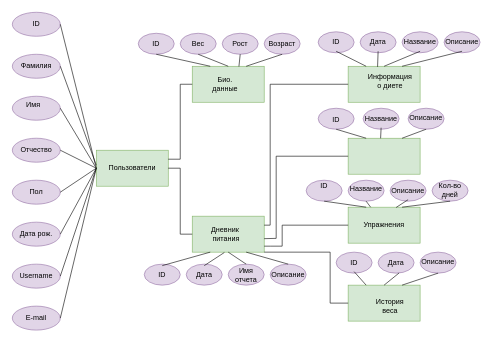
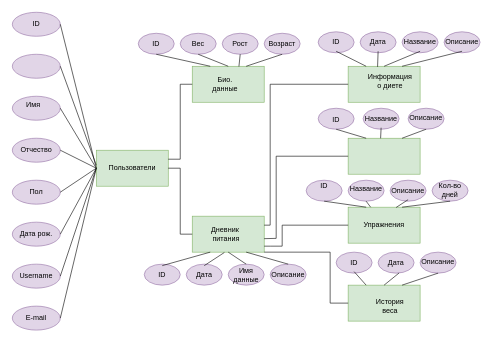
(36, 66) -> none
(246, 275) -> (246, 275)
